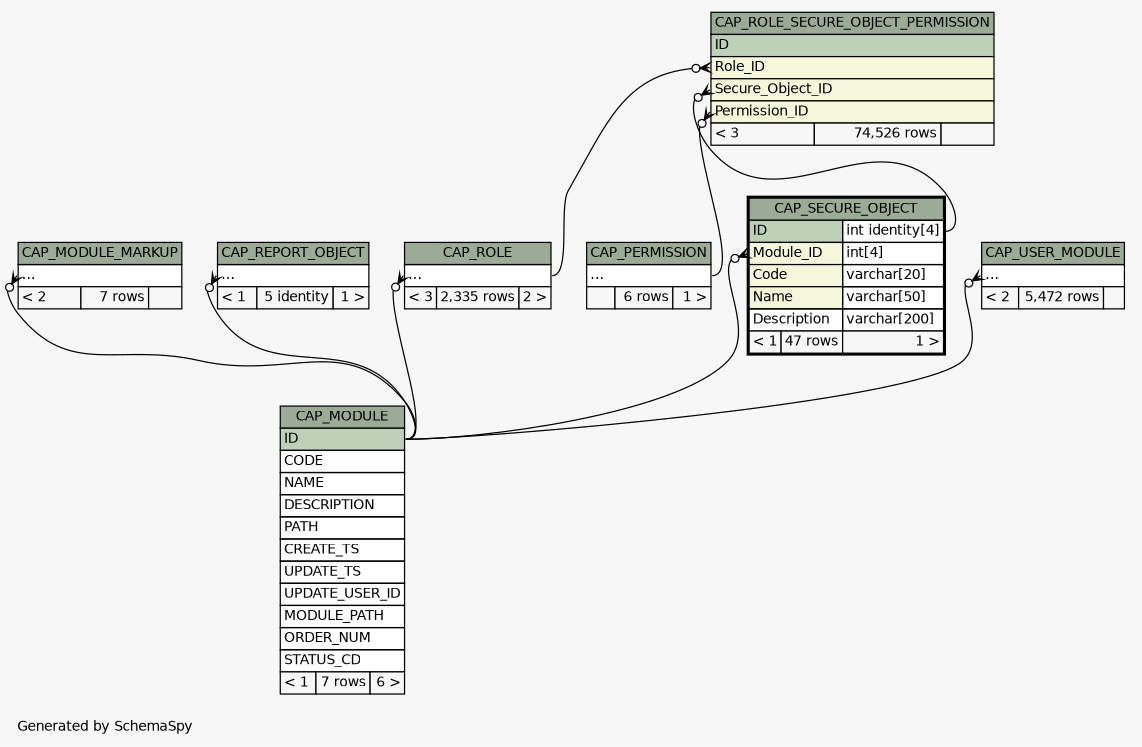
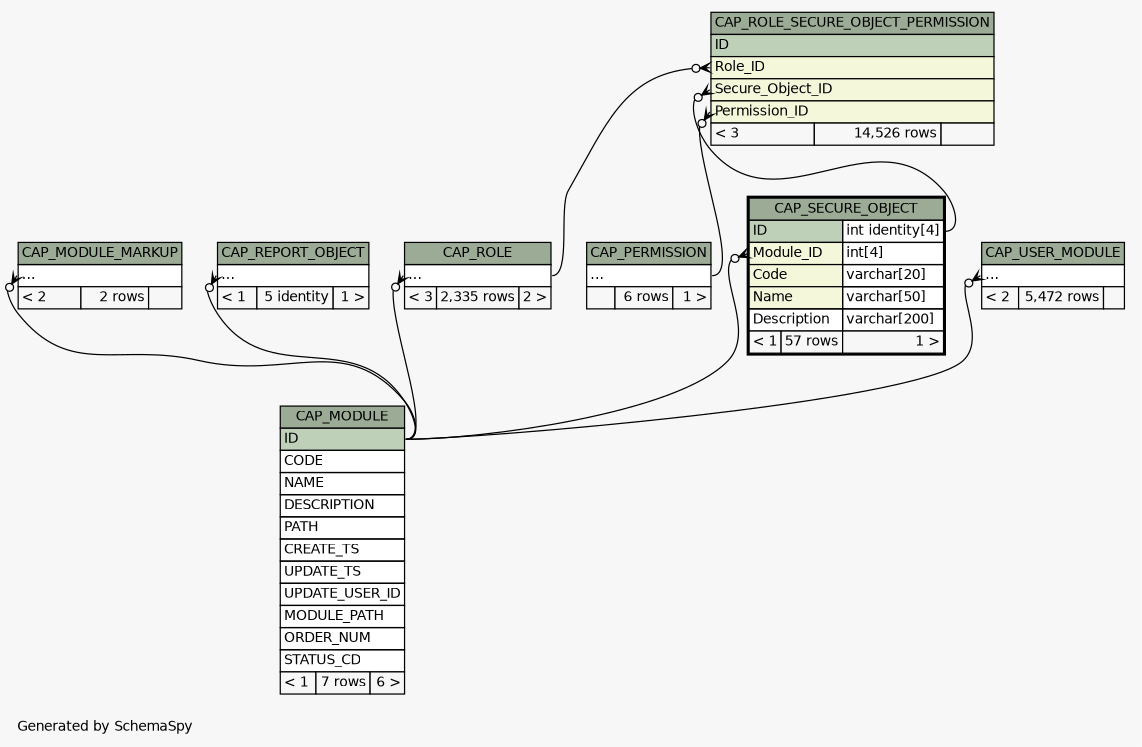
(896, 134) -> (896, 134)
(122, 297) -> (122, 297)
(812, 341) -> (812, 341)
